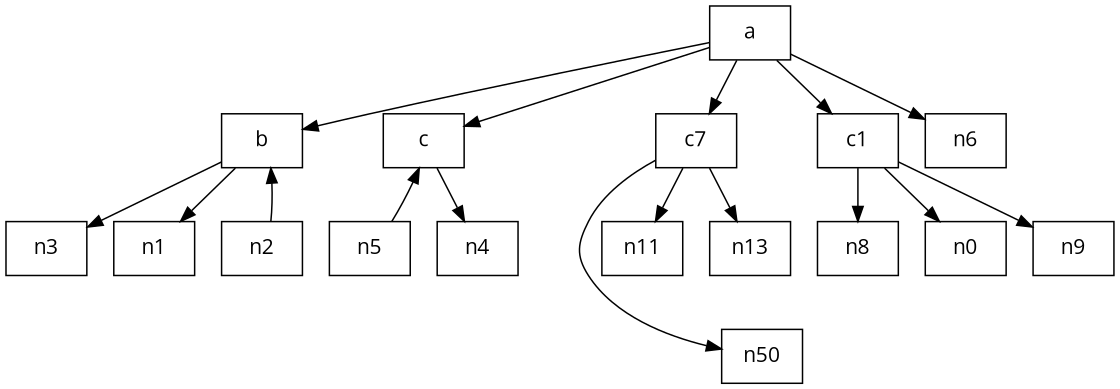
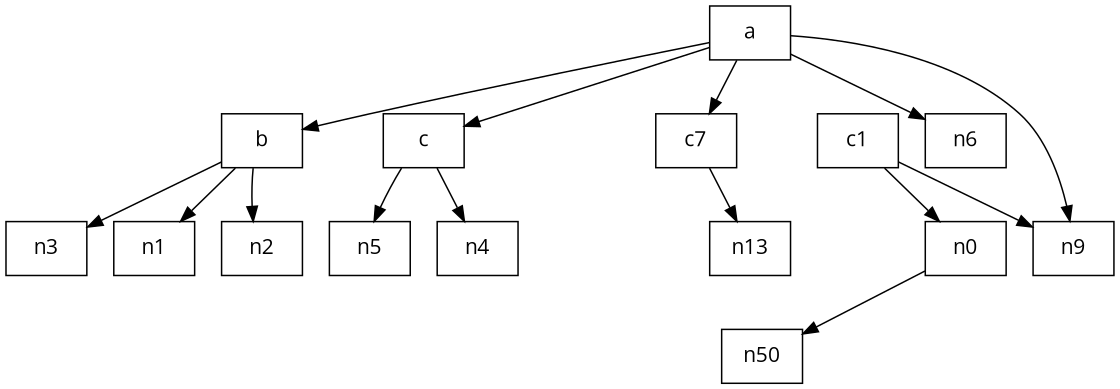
(799, 82) -> (961, 76)
(272, 202) -> (252, 187)
(403, 202) -> (390, 188)
(642, 249) -> none
(858, 249) -> none
(586, 272) -> (871, 299)
